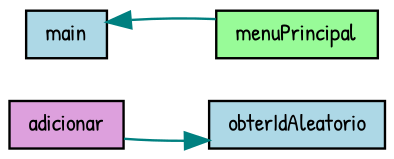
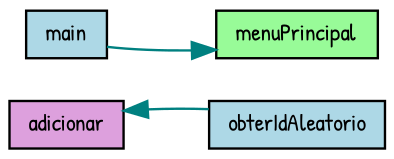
(173, 18) -> (149, 50)
(154, 140) -> (178, 109)
